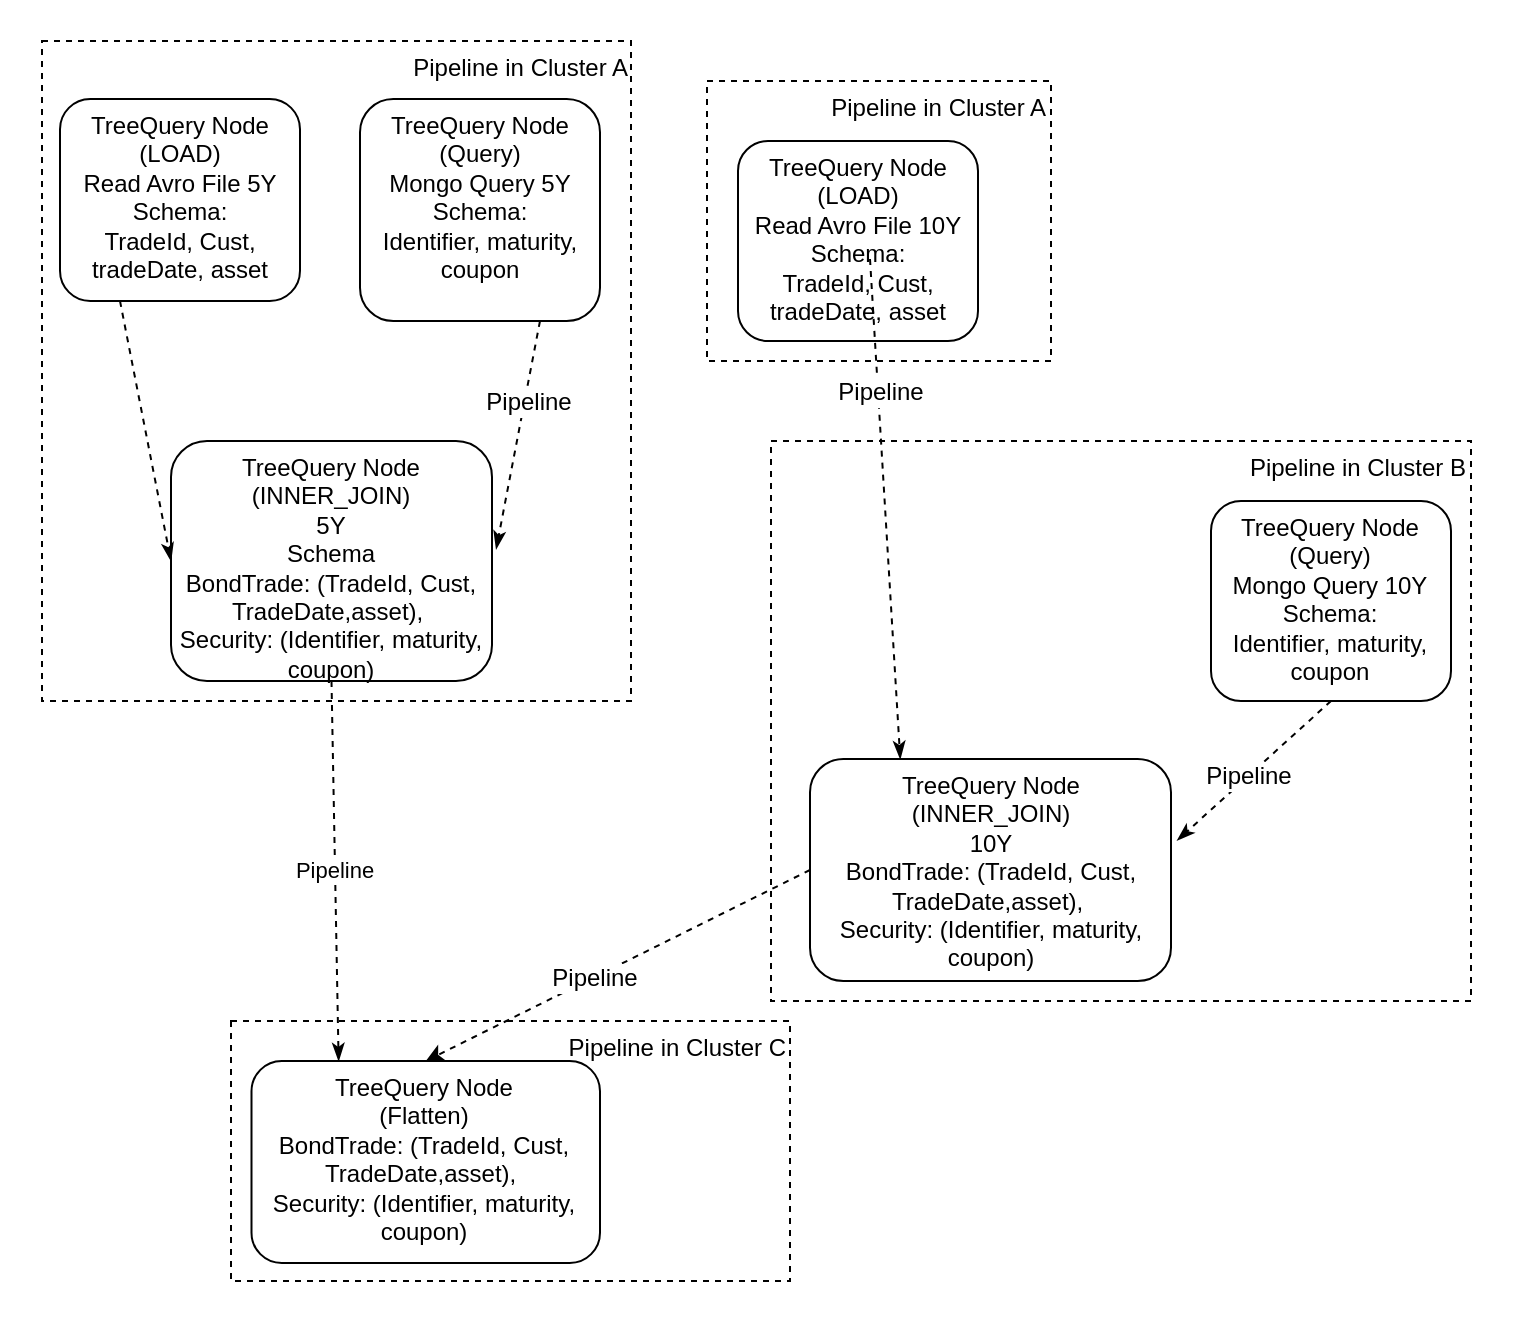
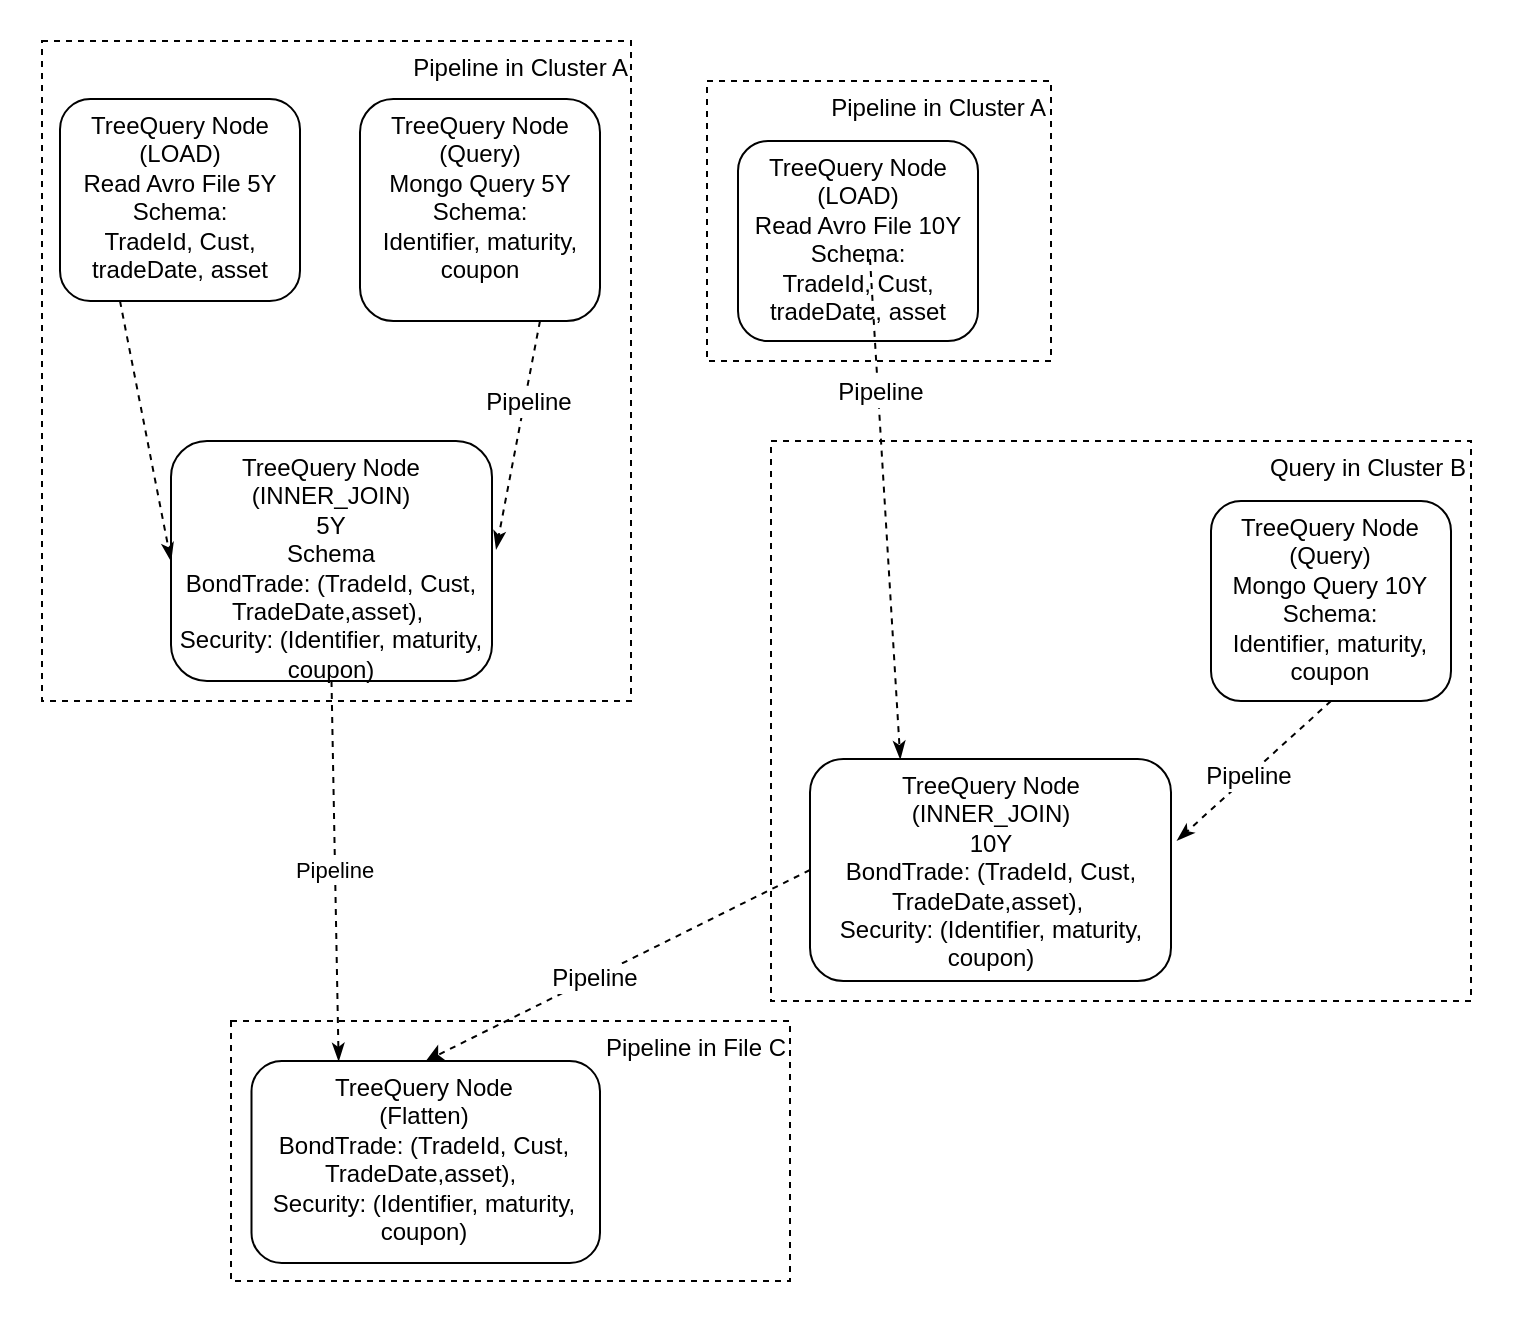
(1351, 469) -> (1362, 469)
(671, 1049) -> (694, 1049)
